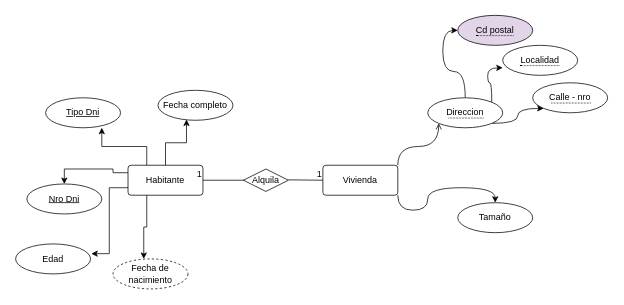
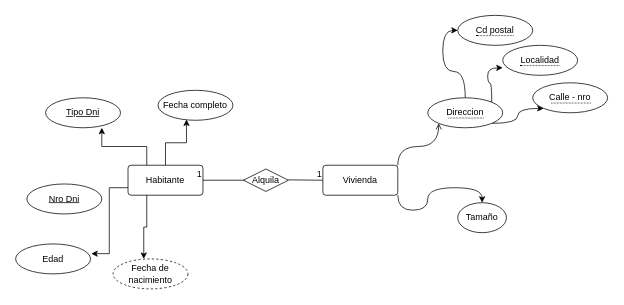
(495, 30) -> (495, 30)
(118, 173) -> none
(495, 218) -> (482, 218)
